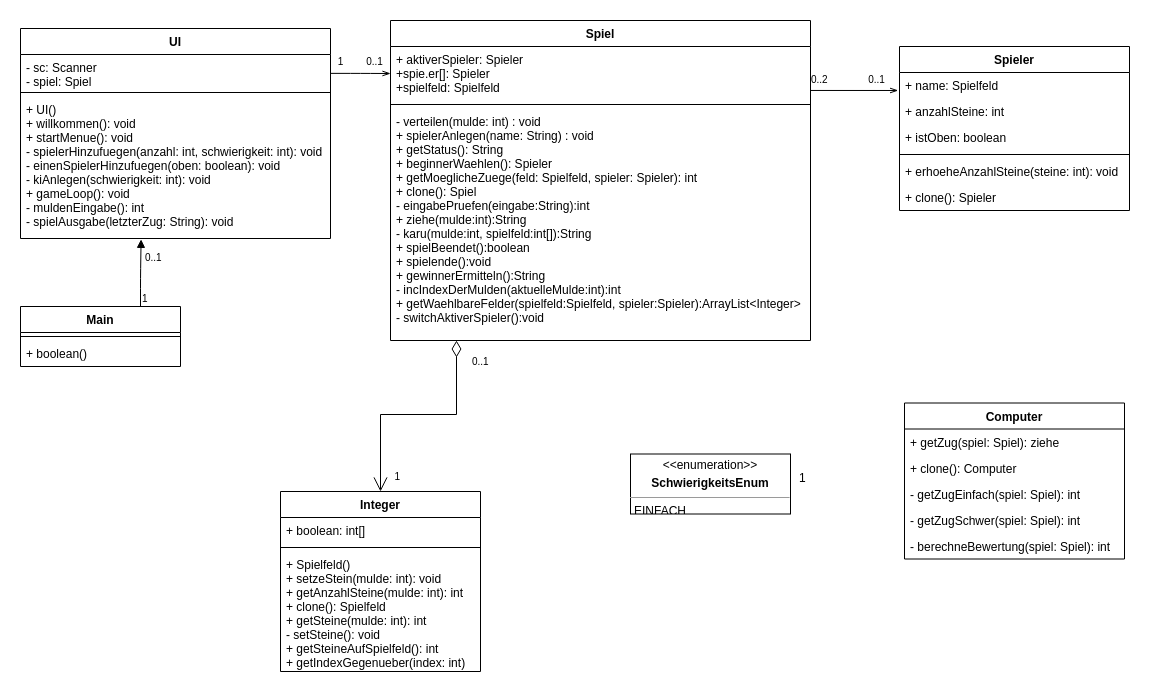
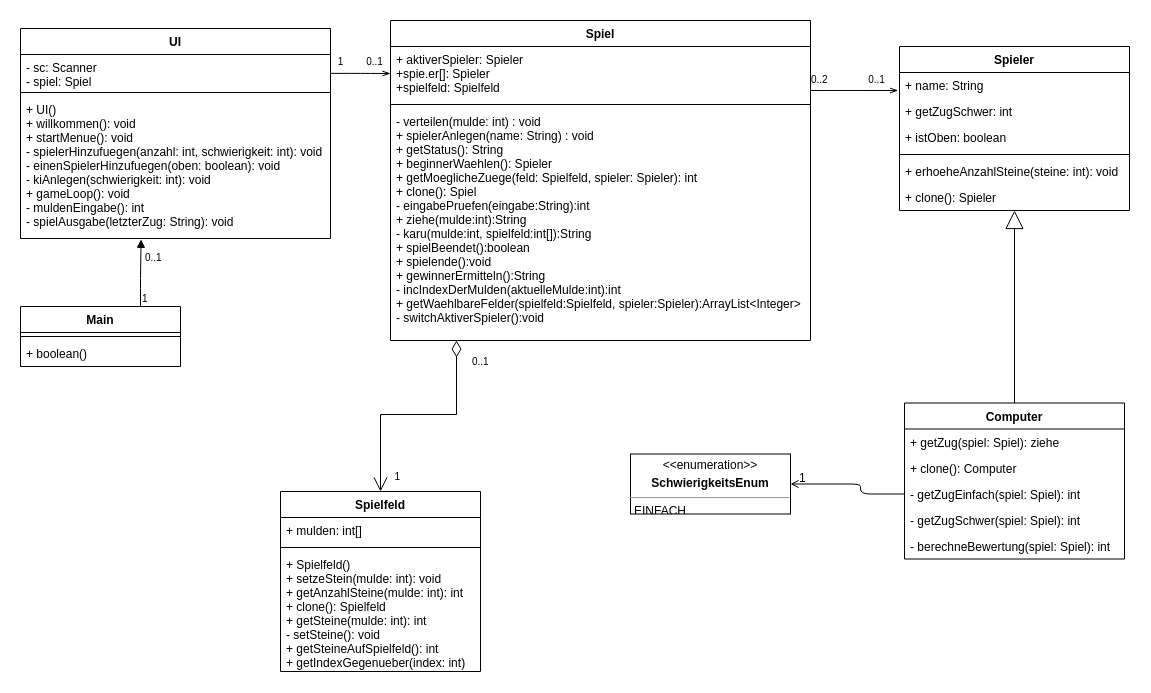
(953, 86) -> (946, 86)
(959, 112) -> (963, 112)
none -> (1015, 316)
none -> (849, 484)
(380, 505) -> (380, 505)
(332, 531) -> (329, 531)
